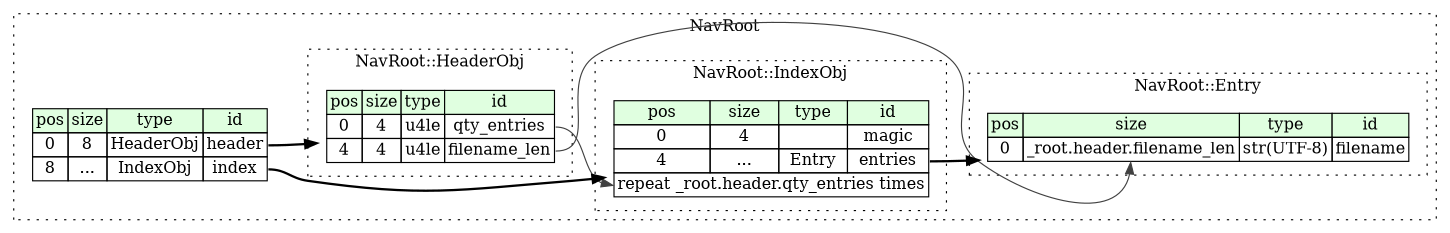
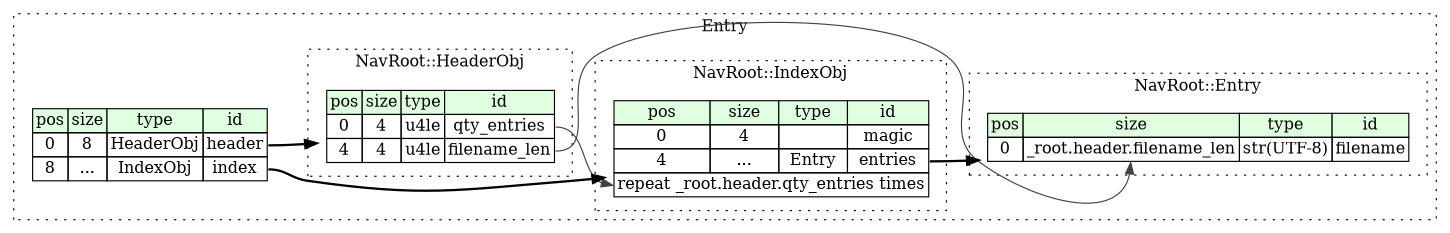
(725, 27) -> (725, 27)
